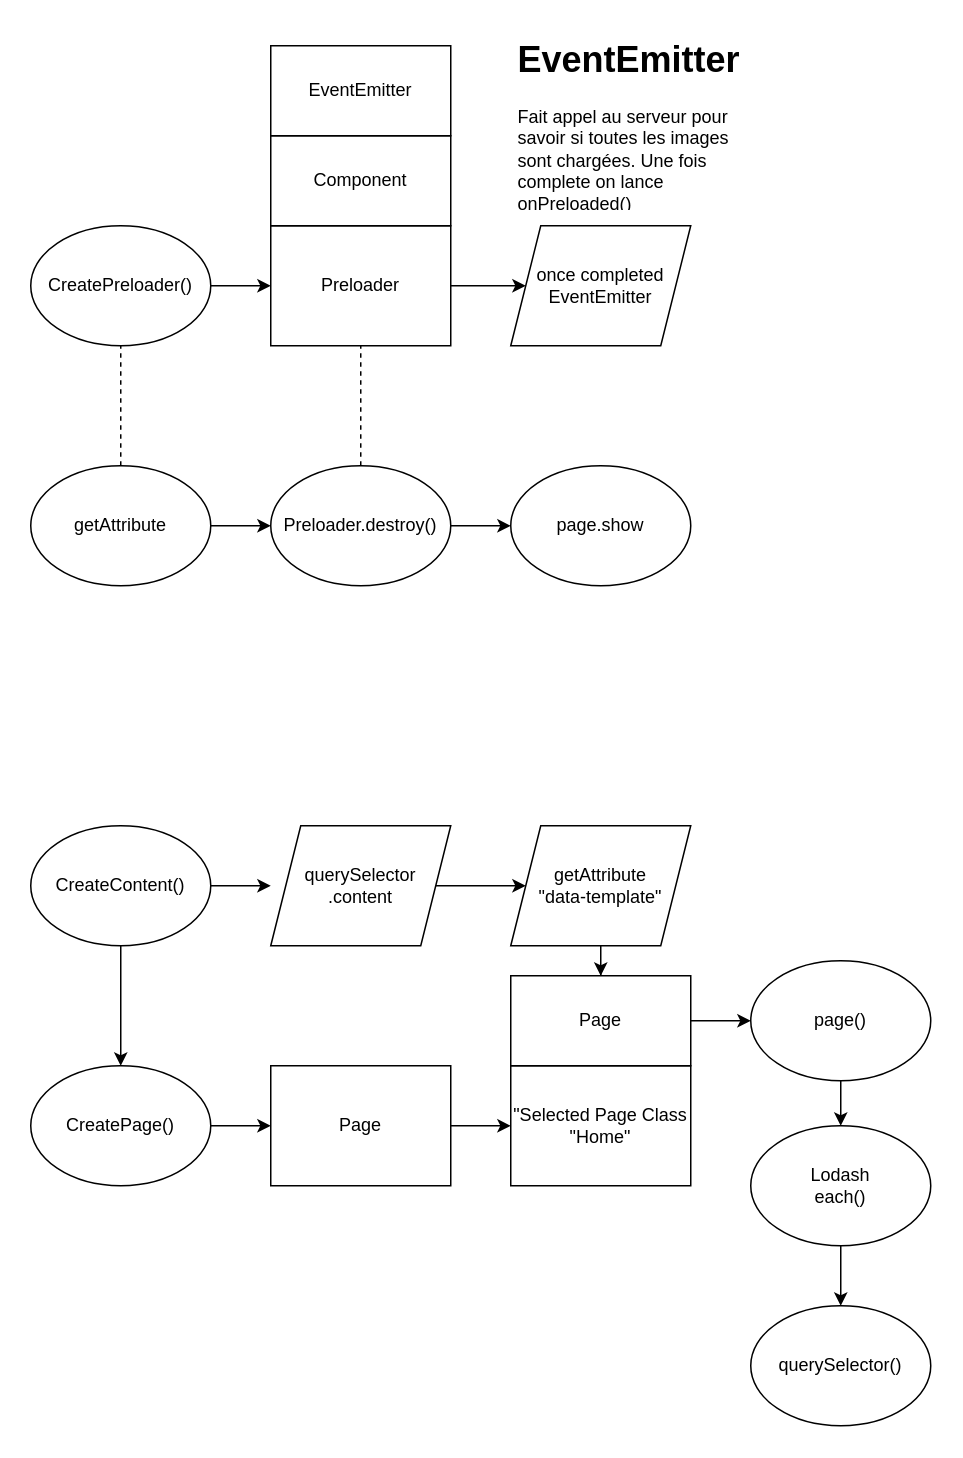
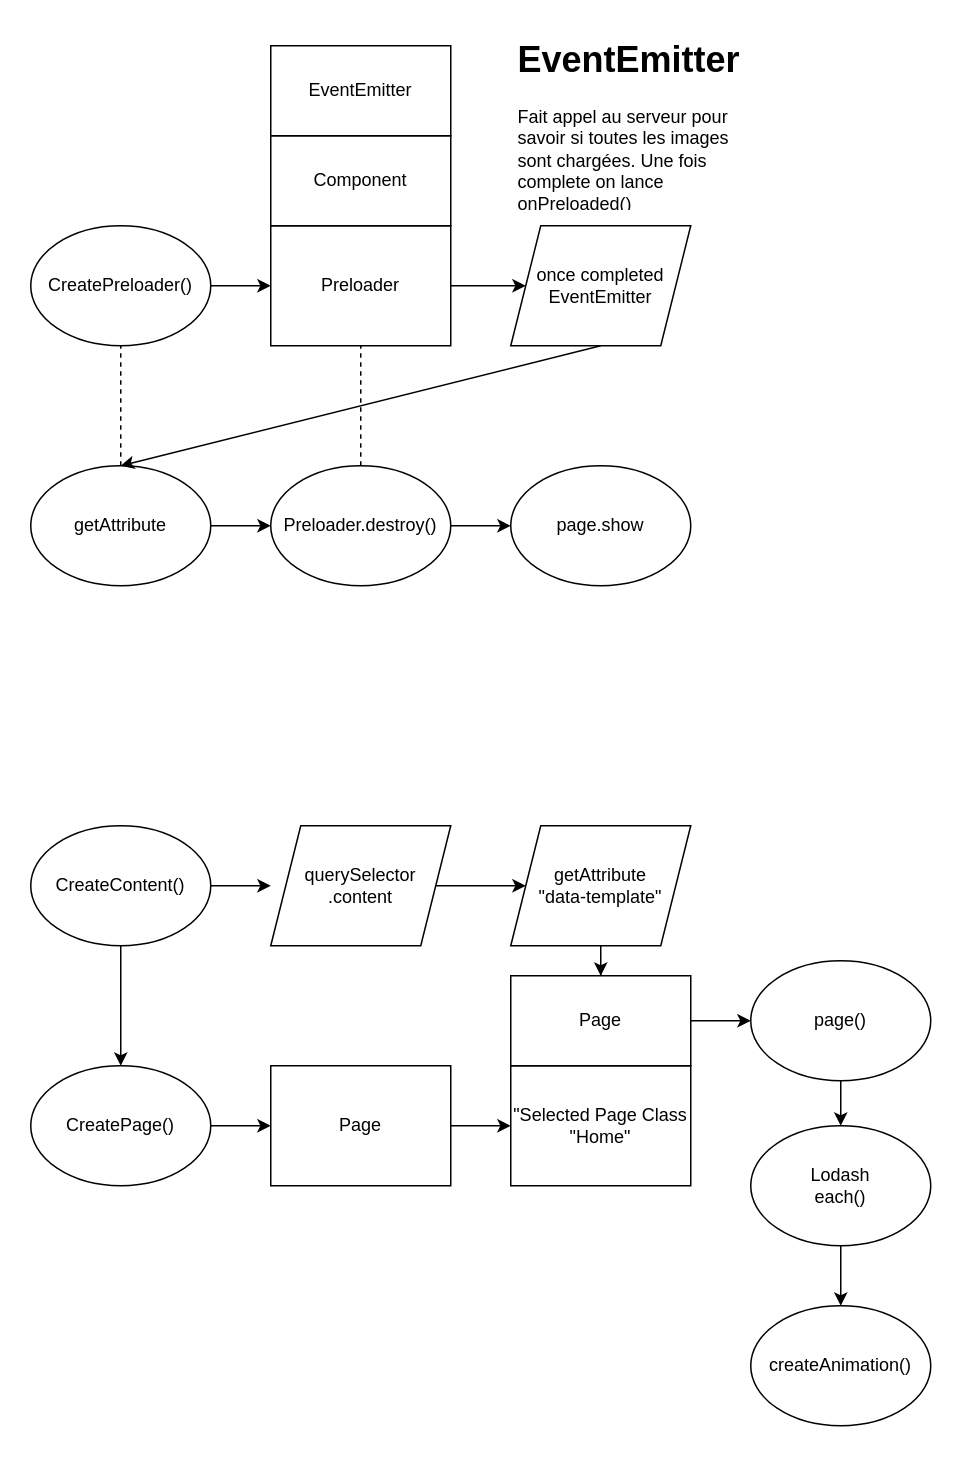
none -> (364, 405)
(841, 1366) -> (841, 1366)
